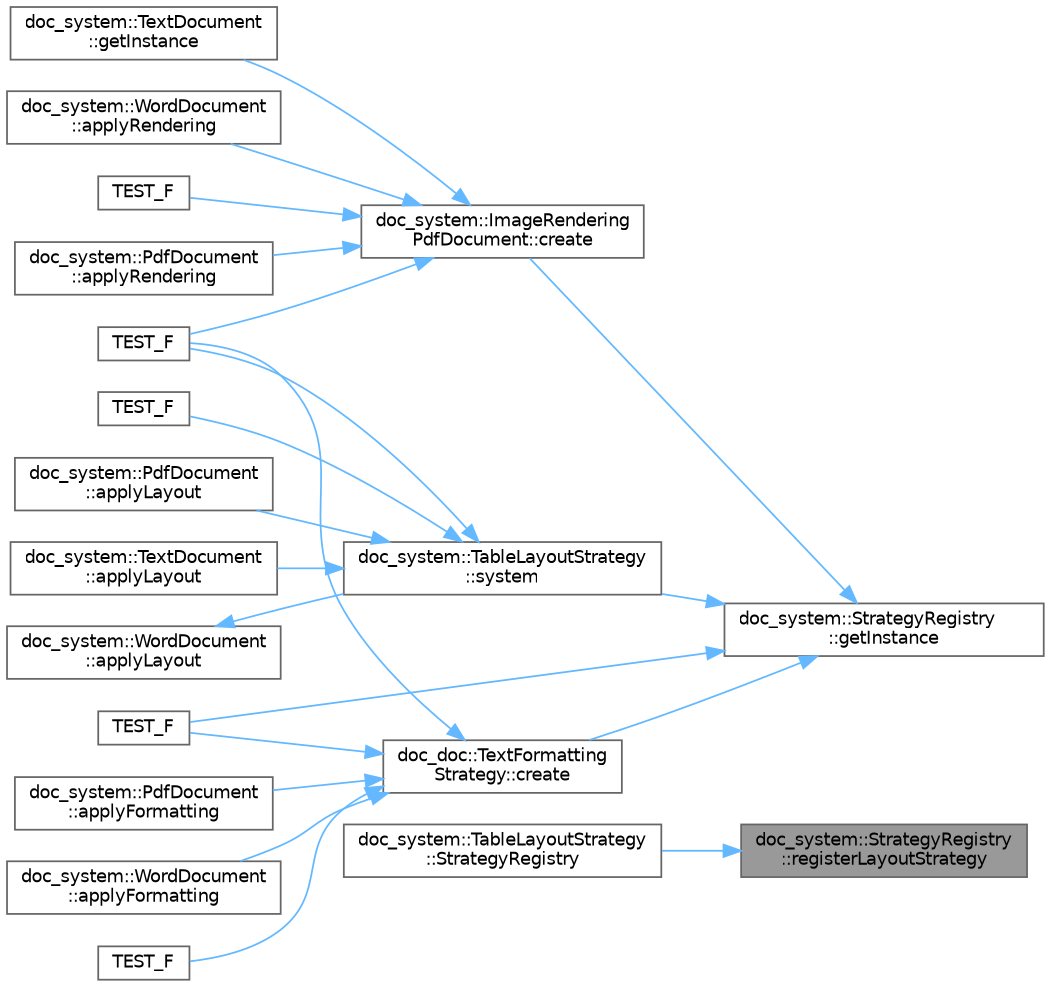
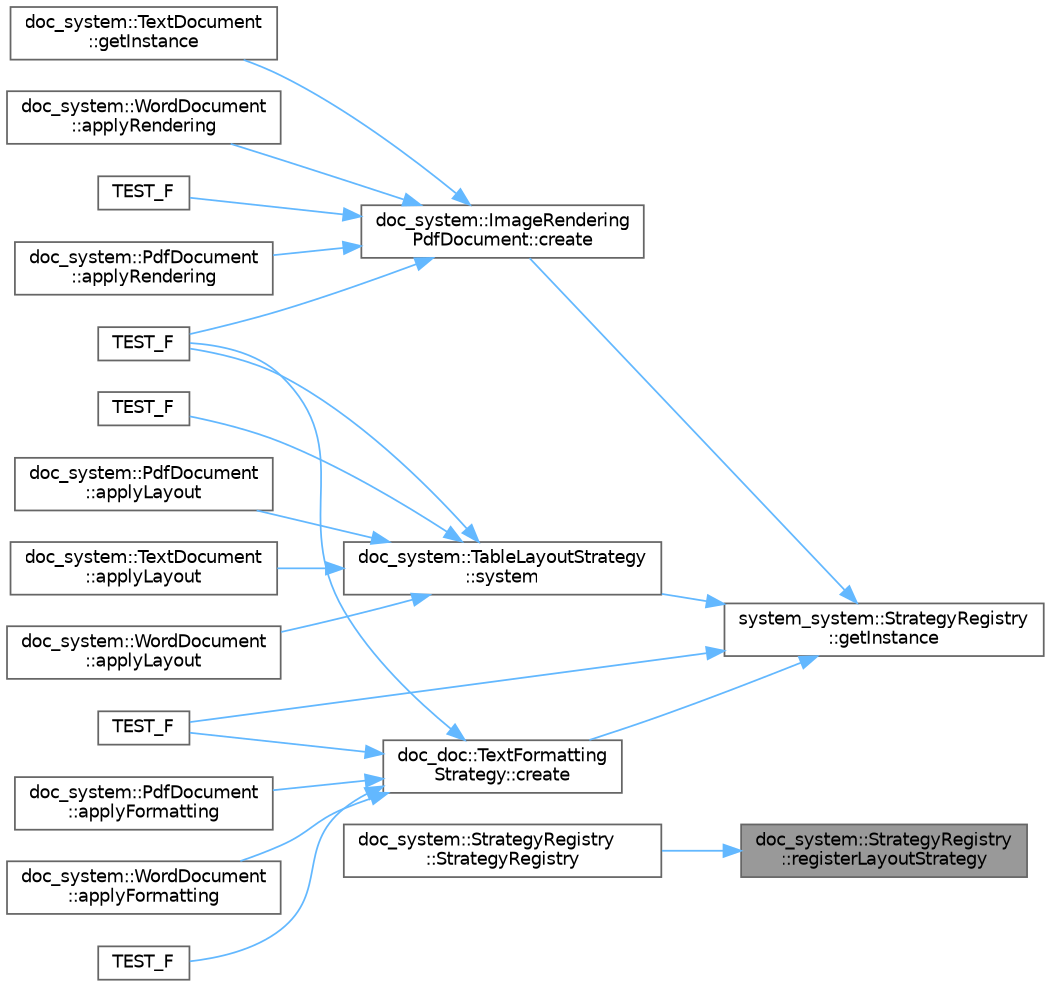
(288, 607) -> (360, 613)
(884, 630) -> (884, 630)
(503, 851) -> (503, 851)
